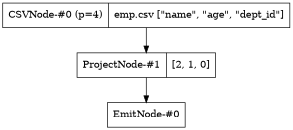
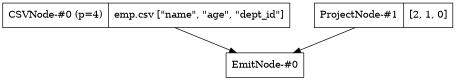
(146, 37) -> (202, 39)
